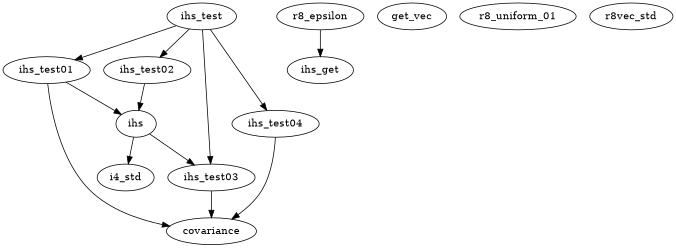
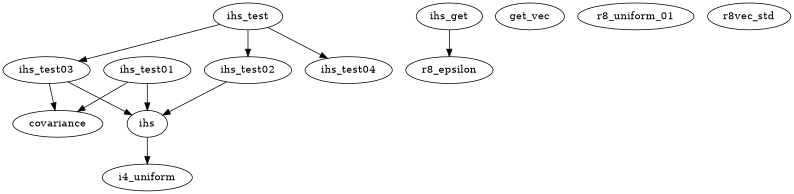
(320, 40) -> (449, 40)
(129, 42) -> none
(169, 147) -> (95, 96)
(126, 178) -> (147, 178)
(266, 181) -> none
